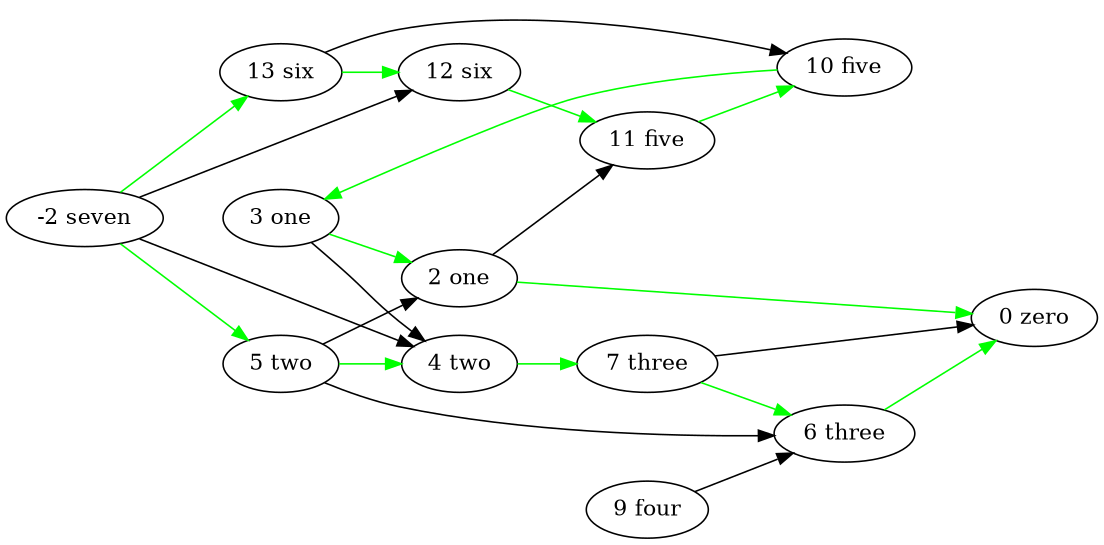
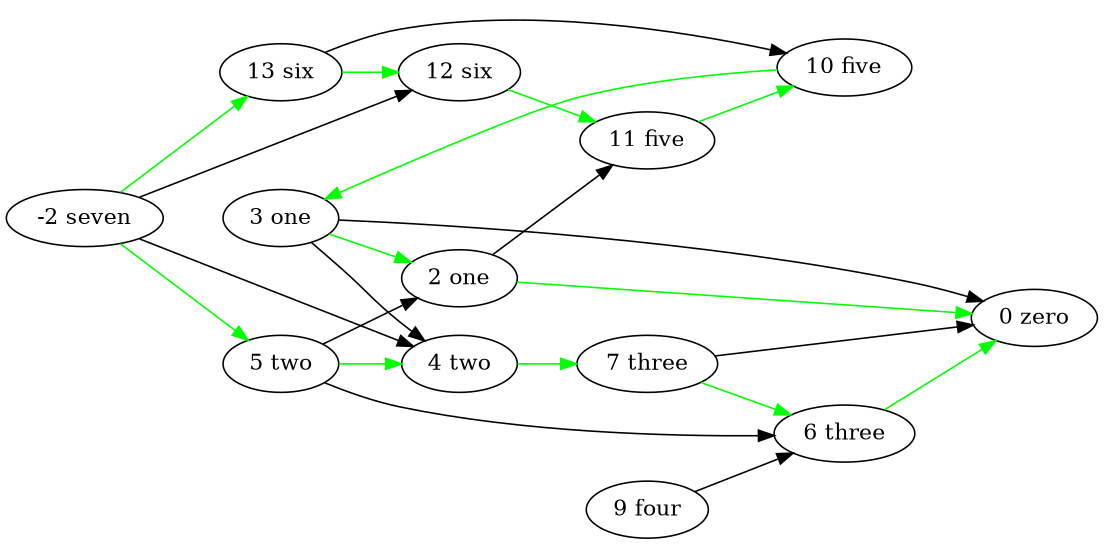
none -> (655, 244)
